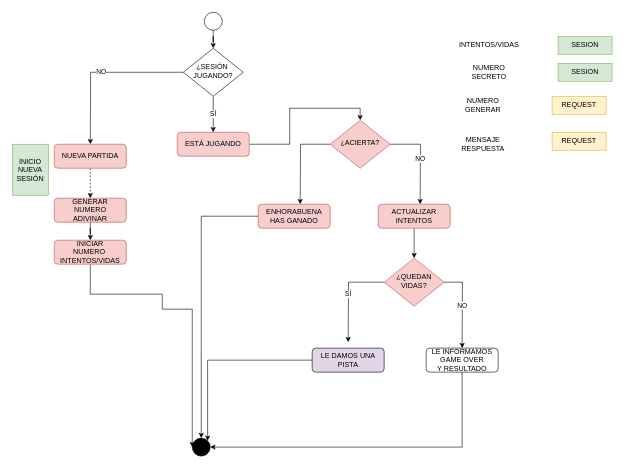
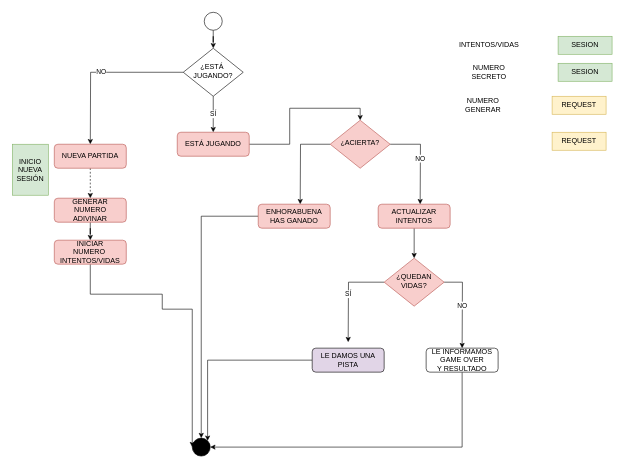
(213, 71) -> (213, 71)
(483, 144) -> none
